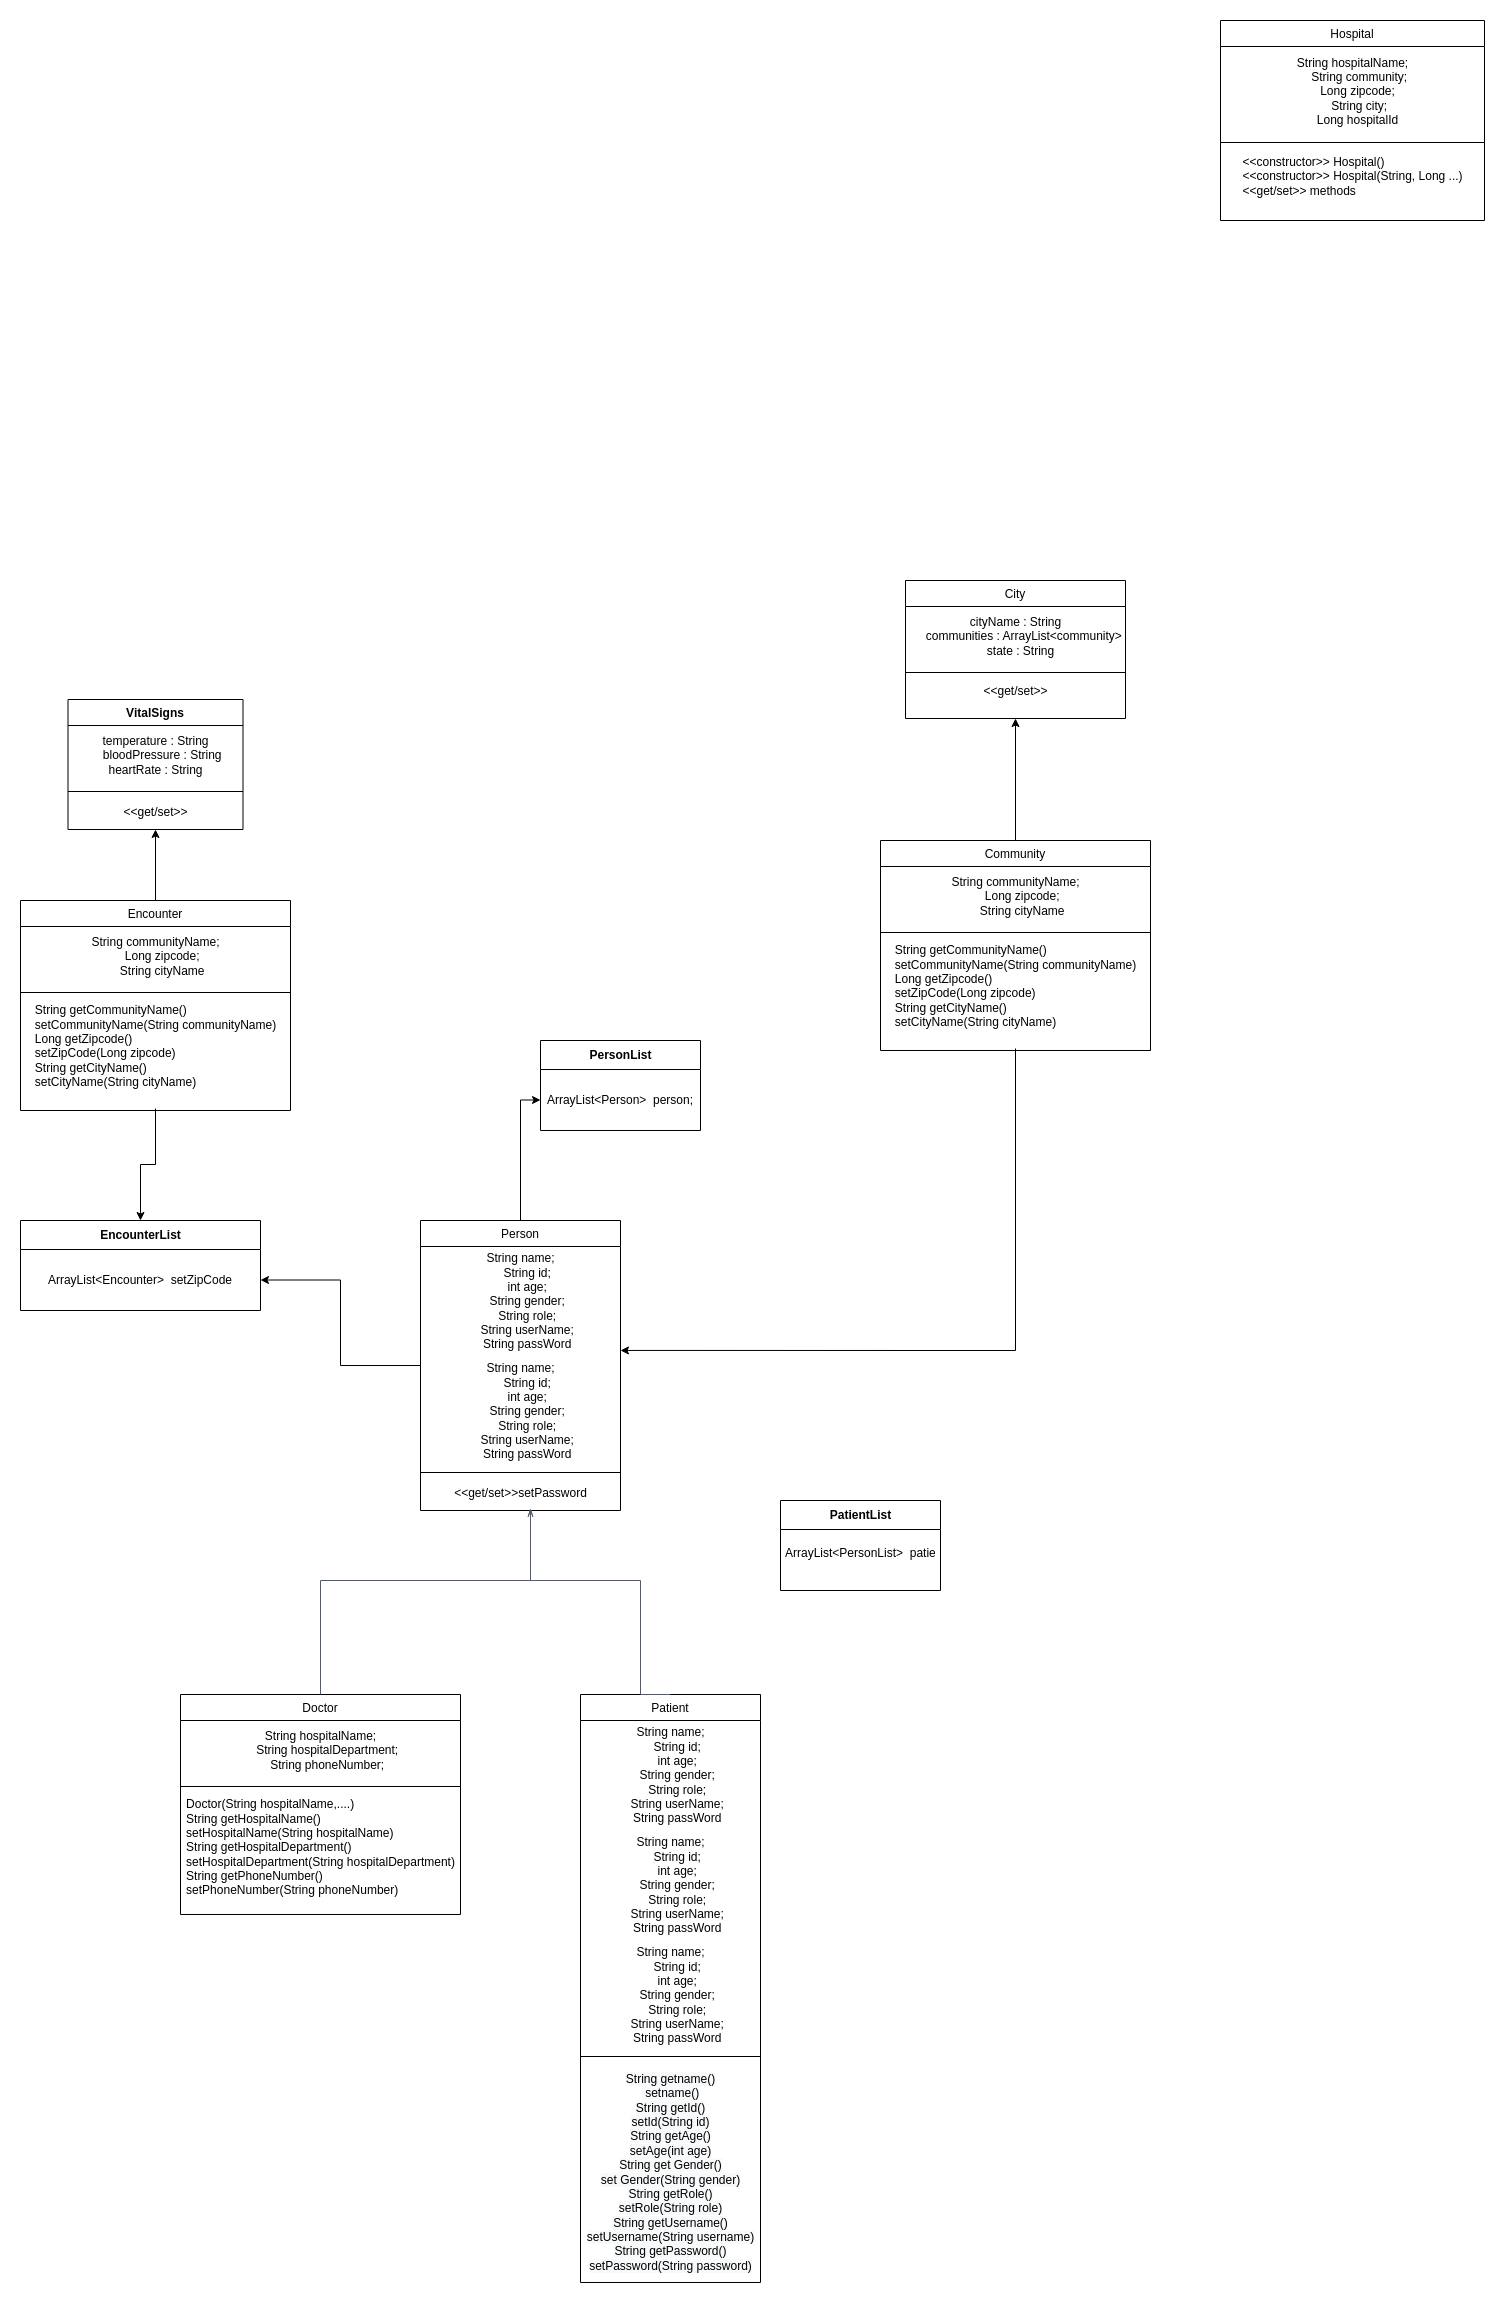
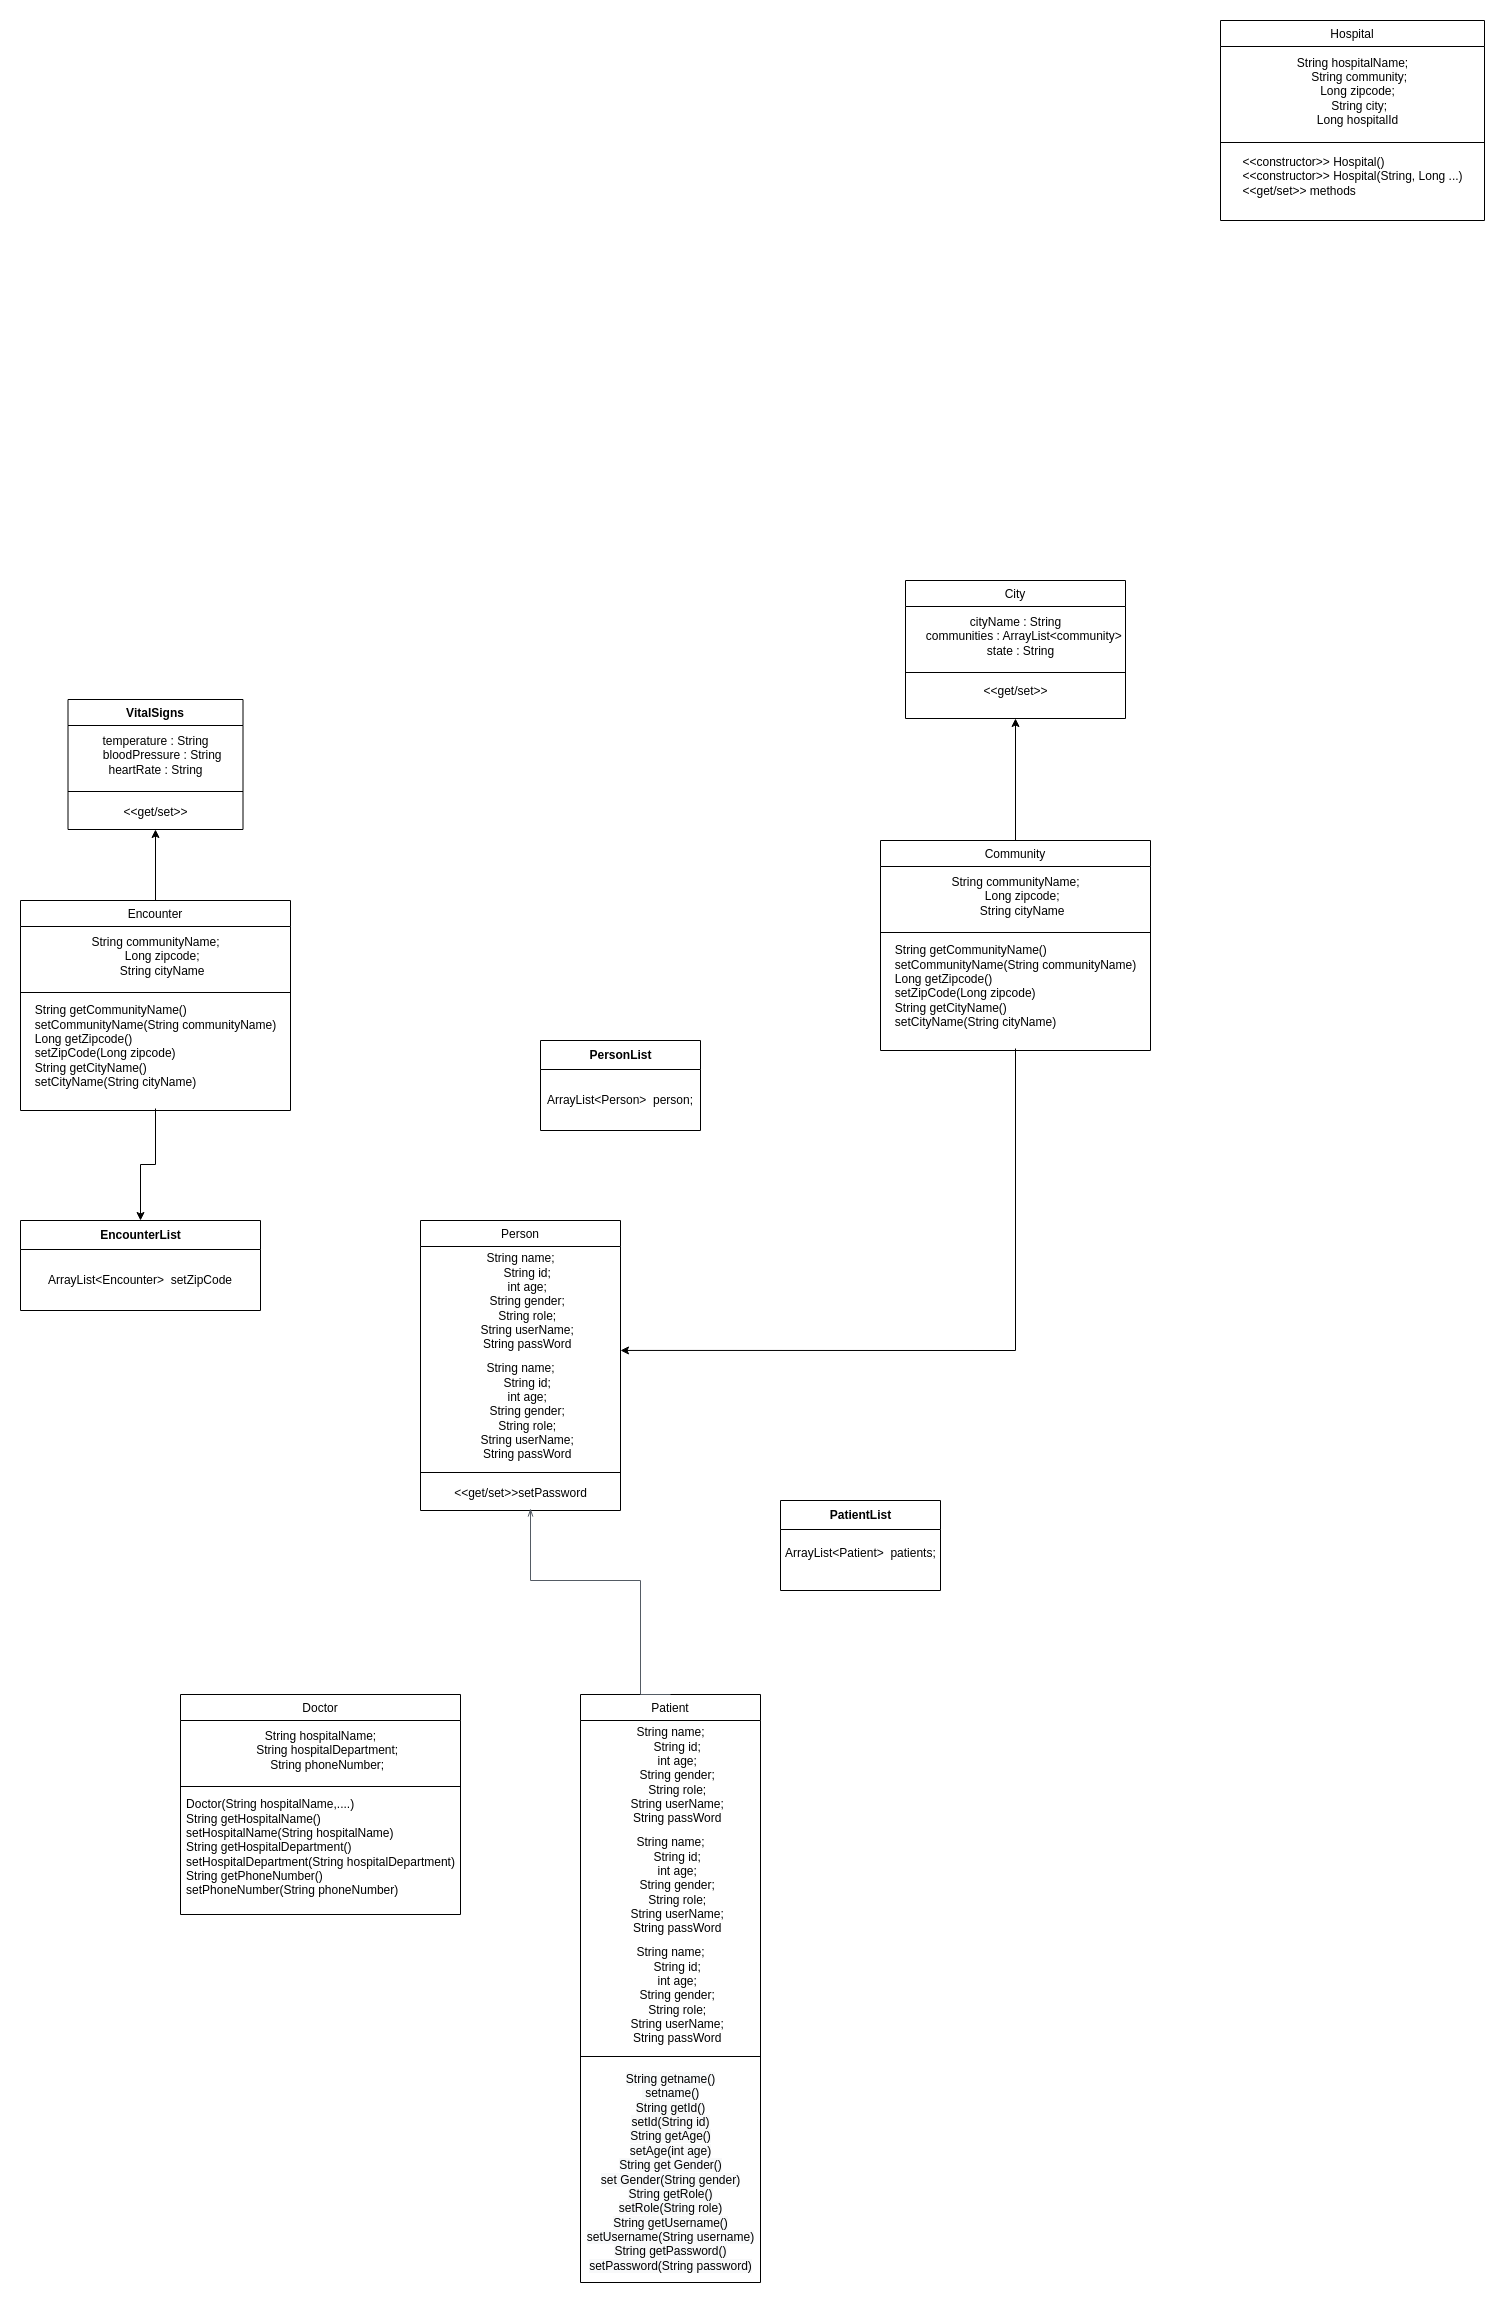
(521, 1154) -> none
(341, 1325) -> none
(861, 1561) -> (861, 1561)
(368, 1581) -> none
